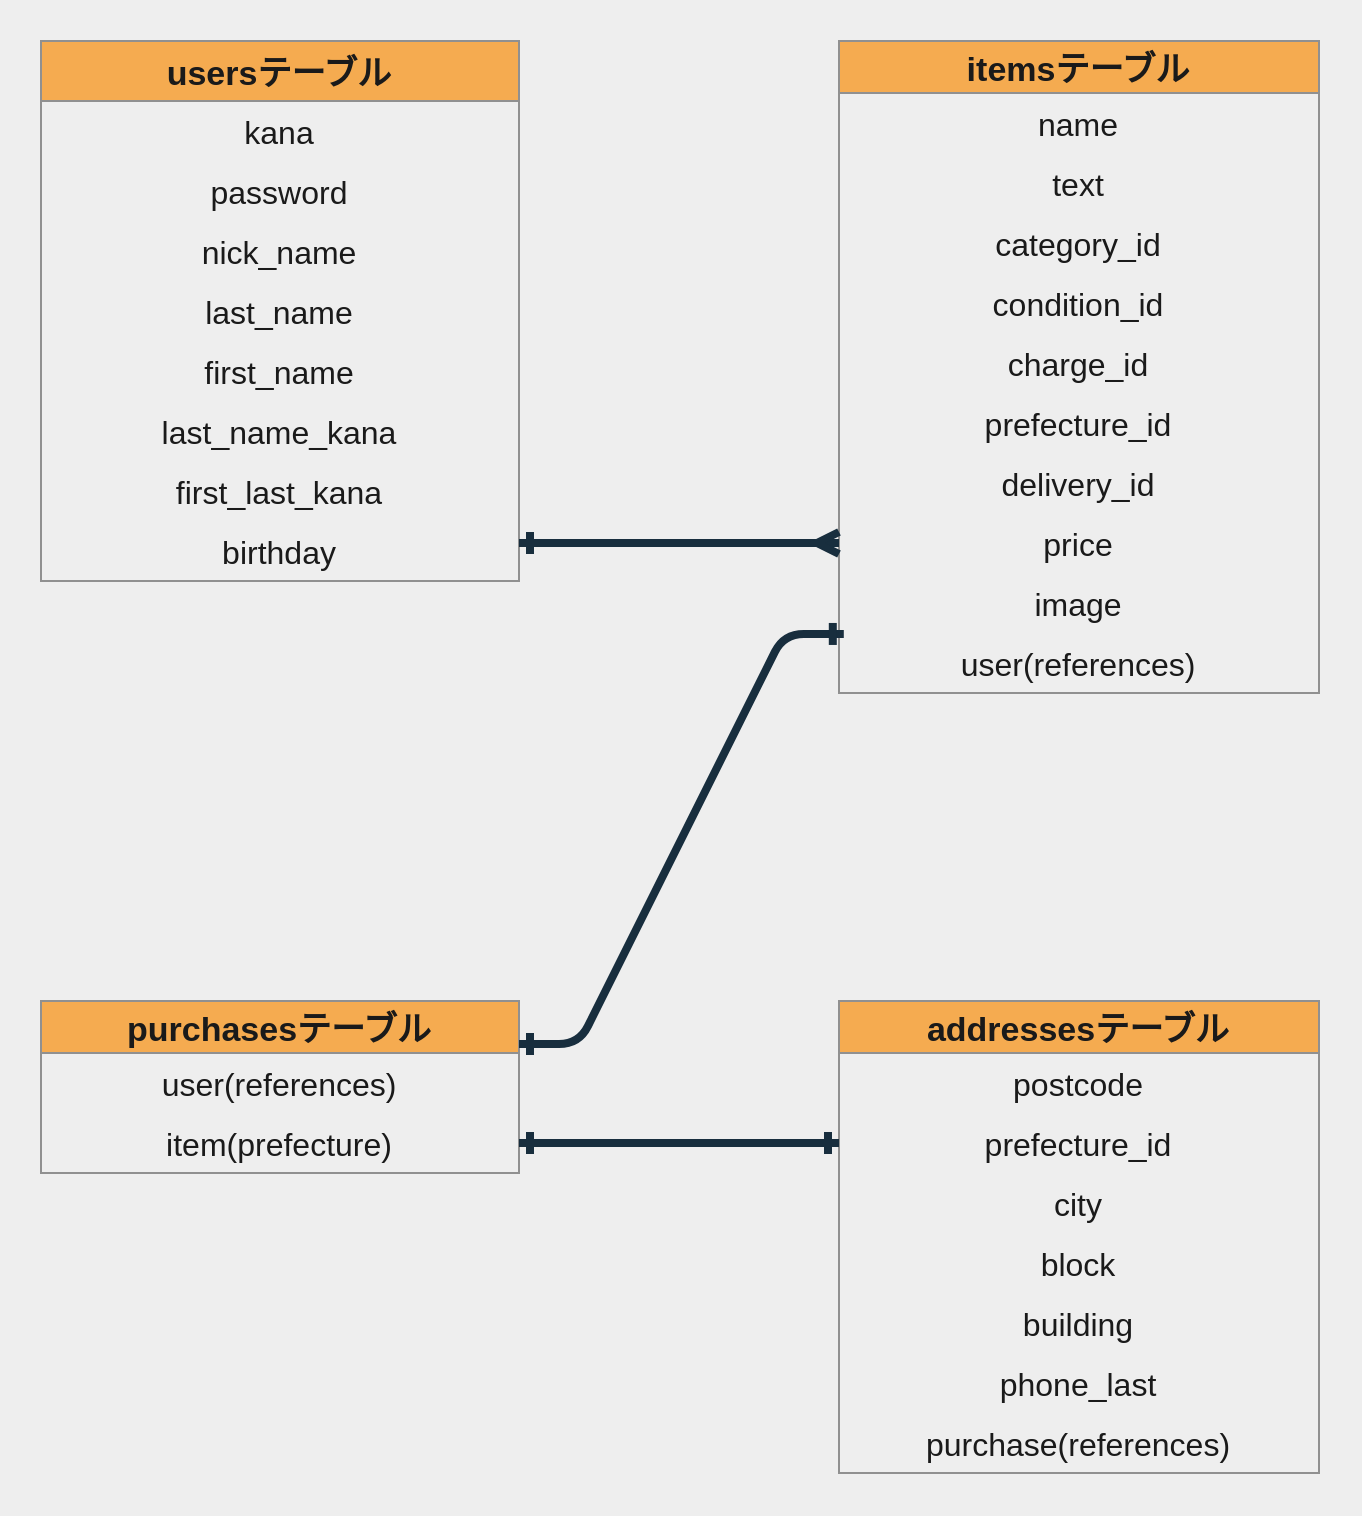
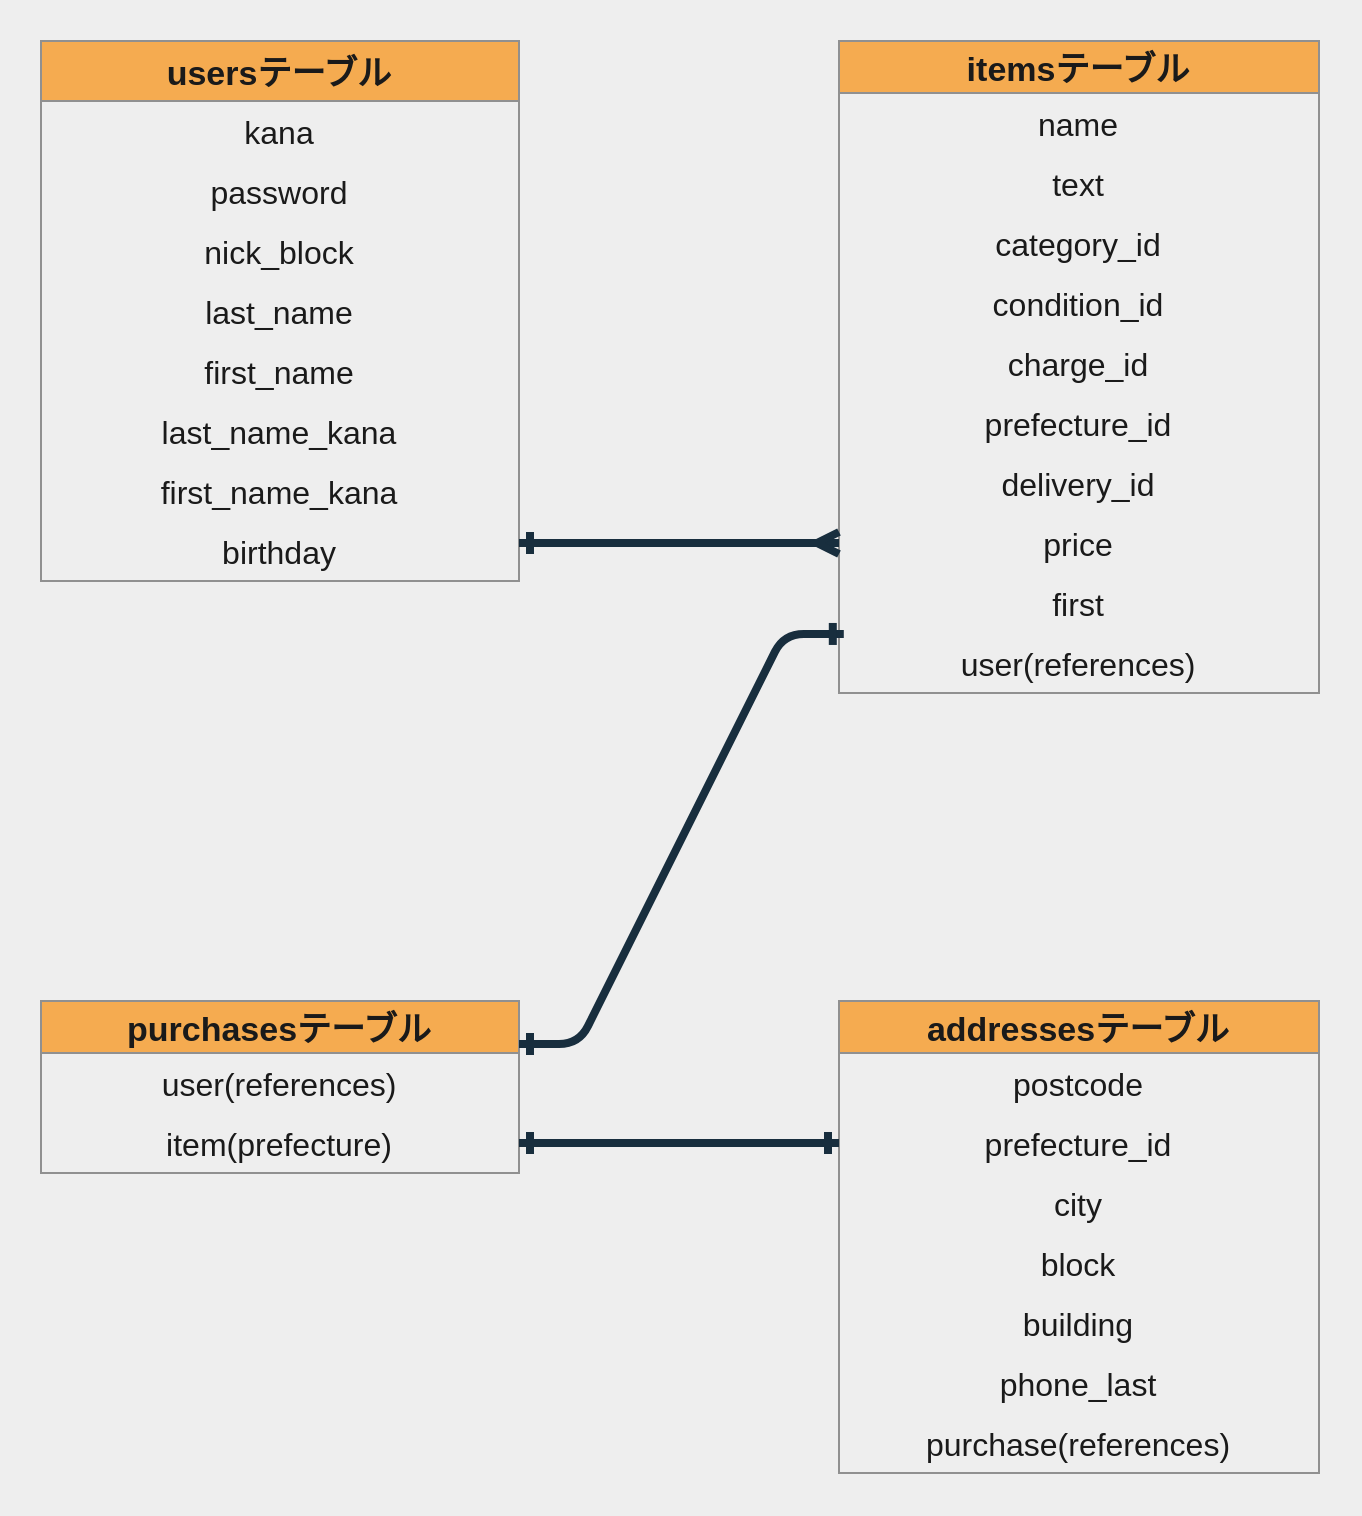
(279, 253) -> (279, 253)
(279, 493) -> (279, 493)
(1078, 605) -> (1078, 605)
